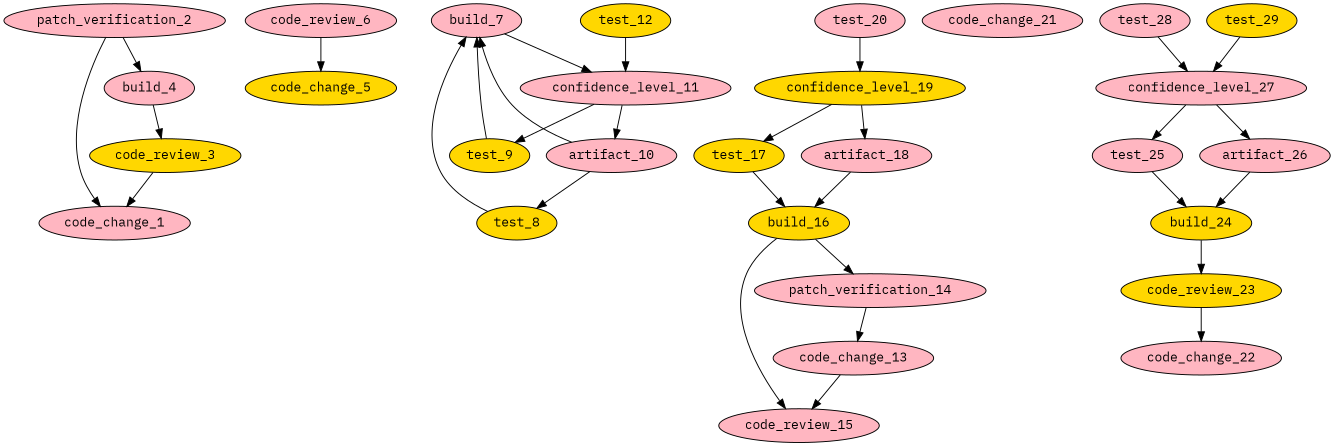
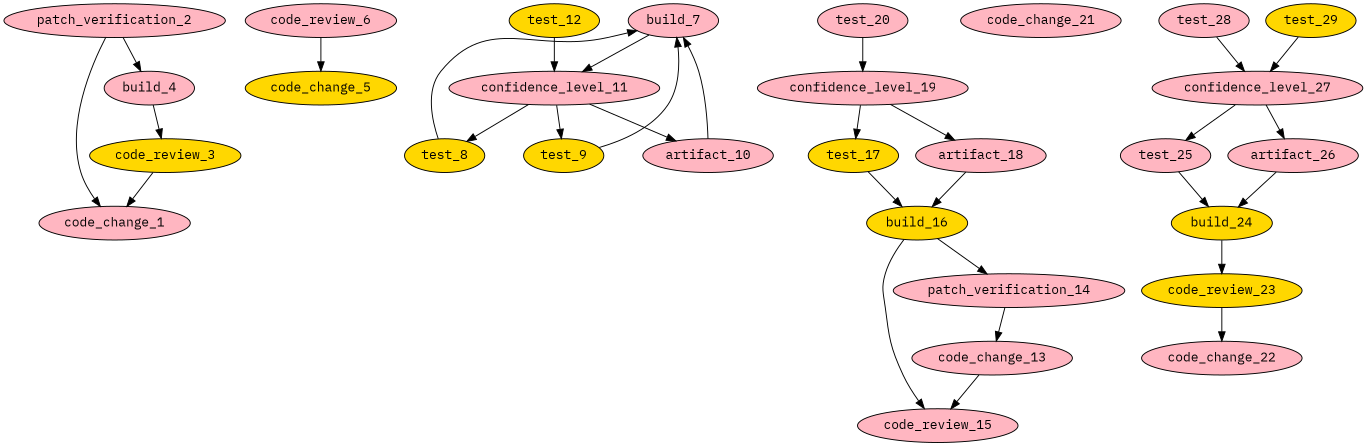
(860, 88) -> (863, 88)
(567, 187) -> (502, 121)
